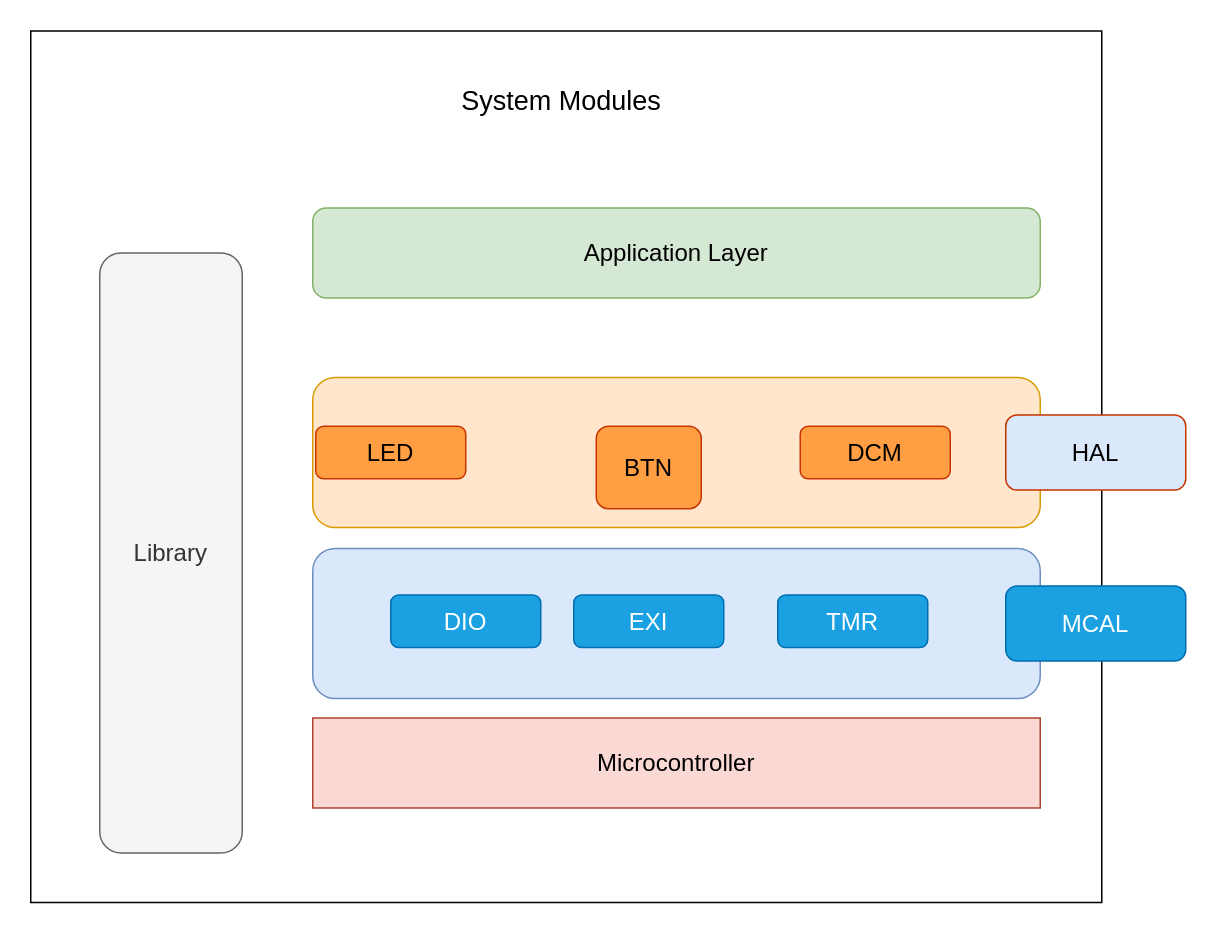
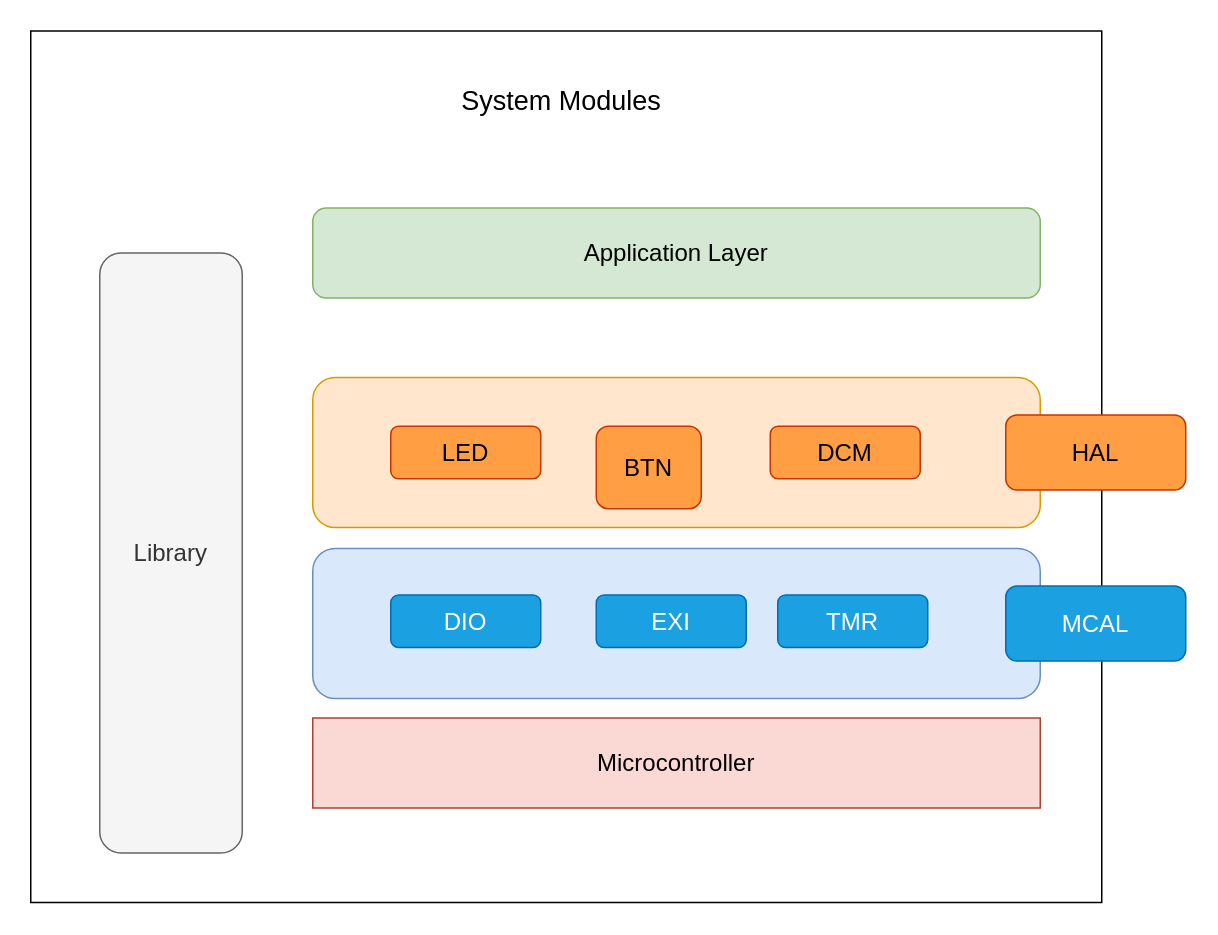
(391, 452) -> (466, 452)
(875, 452) -> (845, 452)
(1096, 452) -> (1096, 452)
(649, 621) -> (671, 621)
